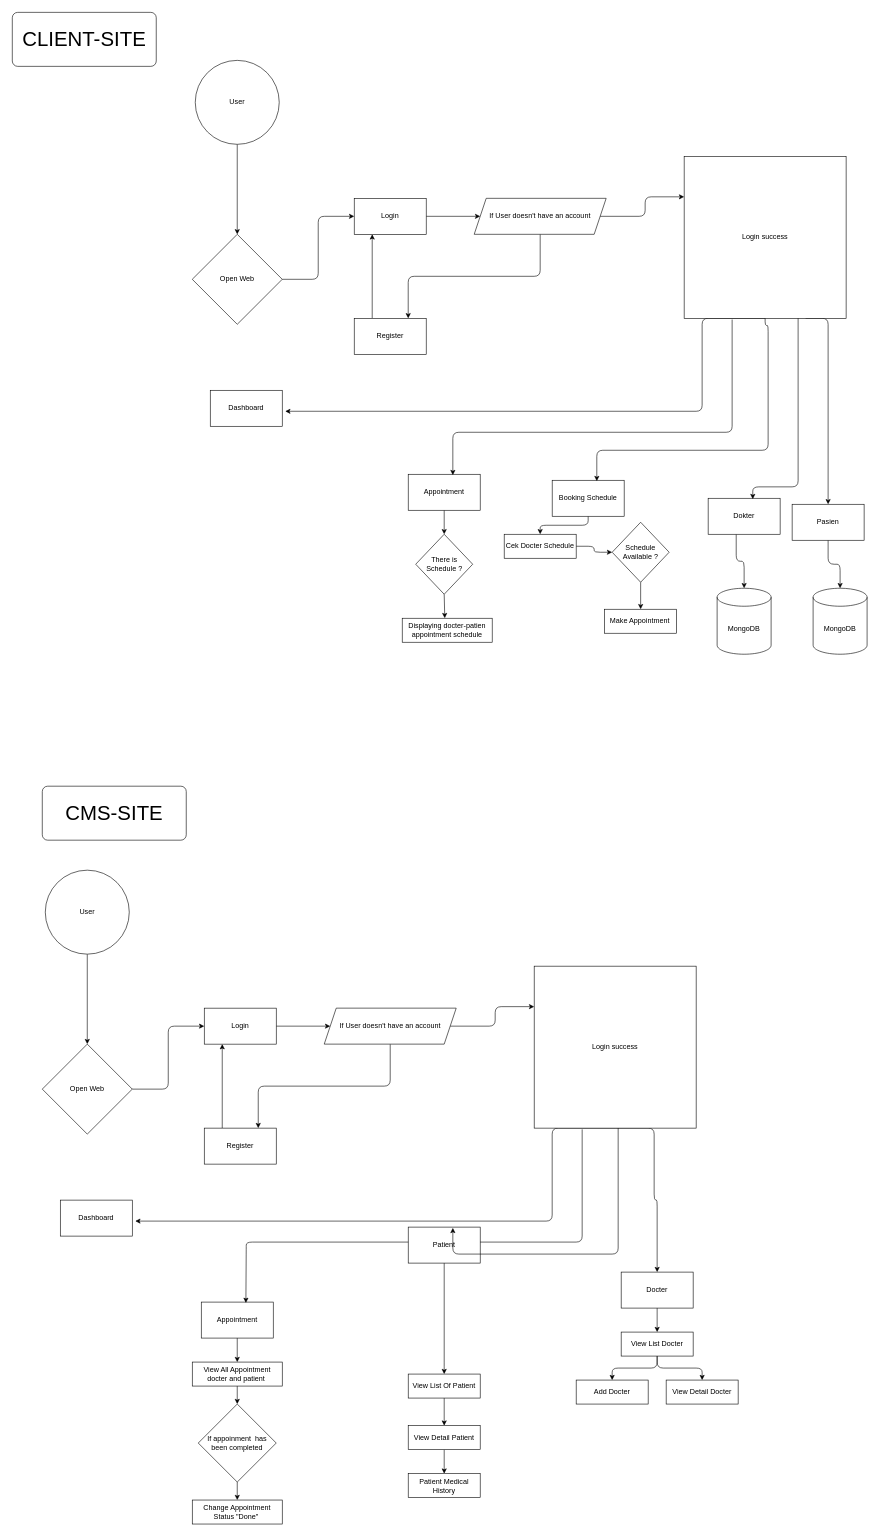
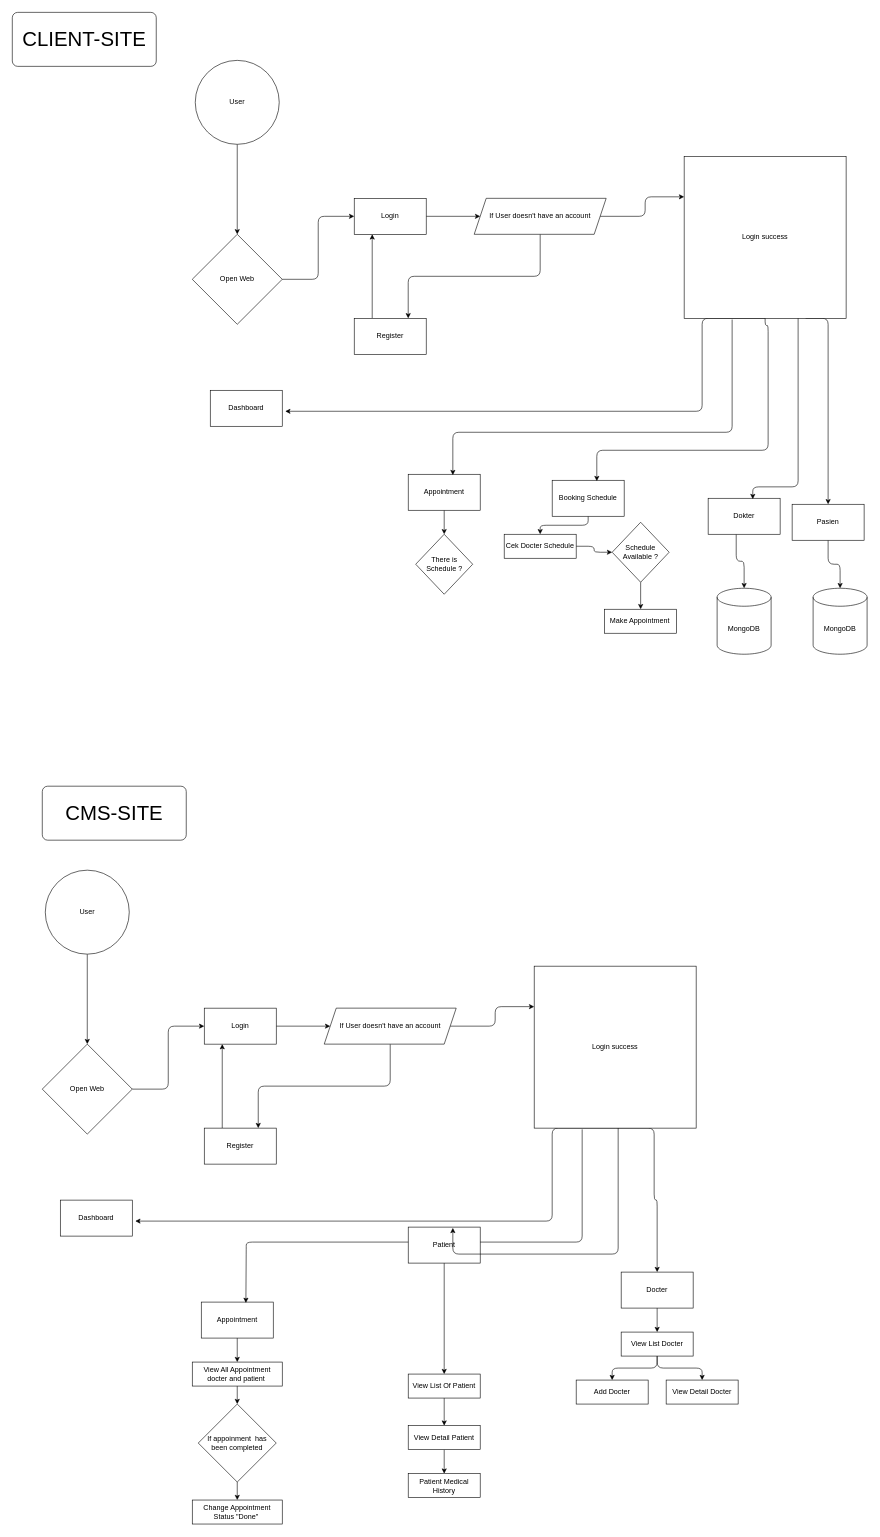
(445, 606) -> none
(447, 630) -> none
